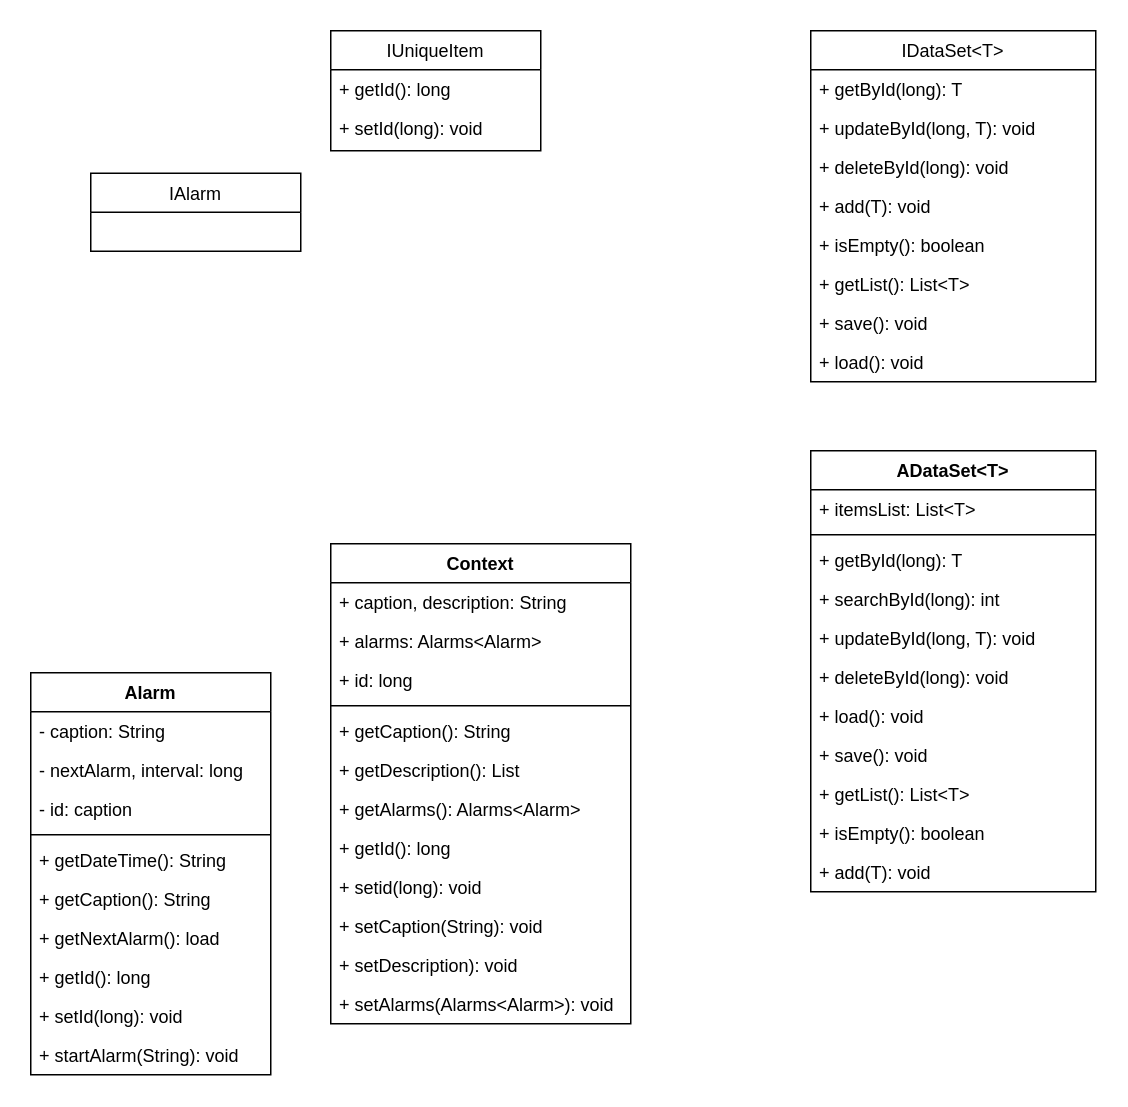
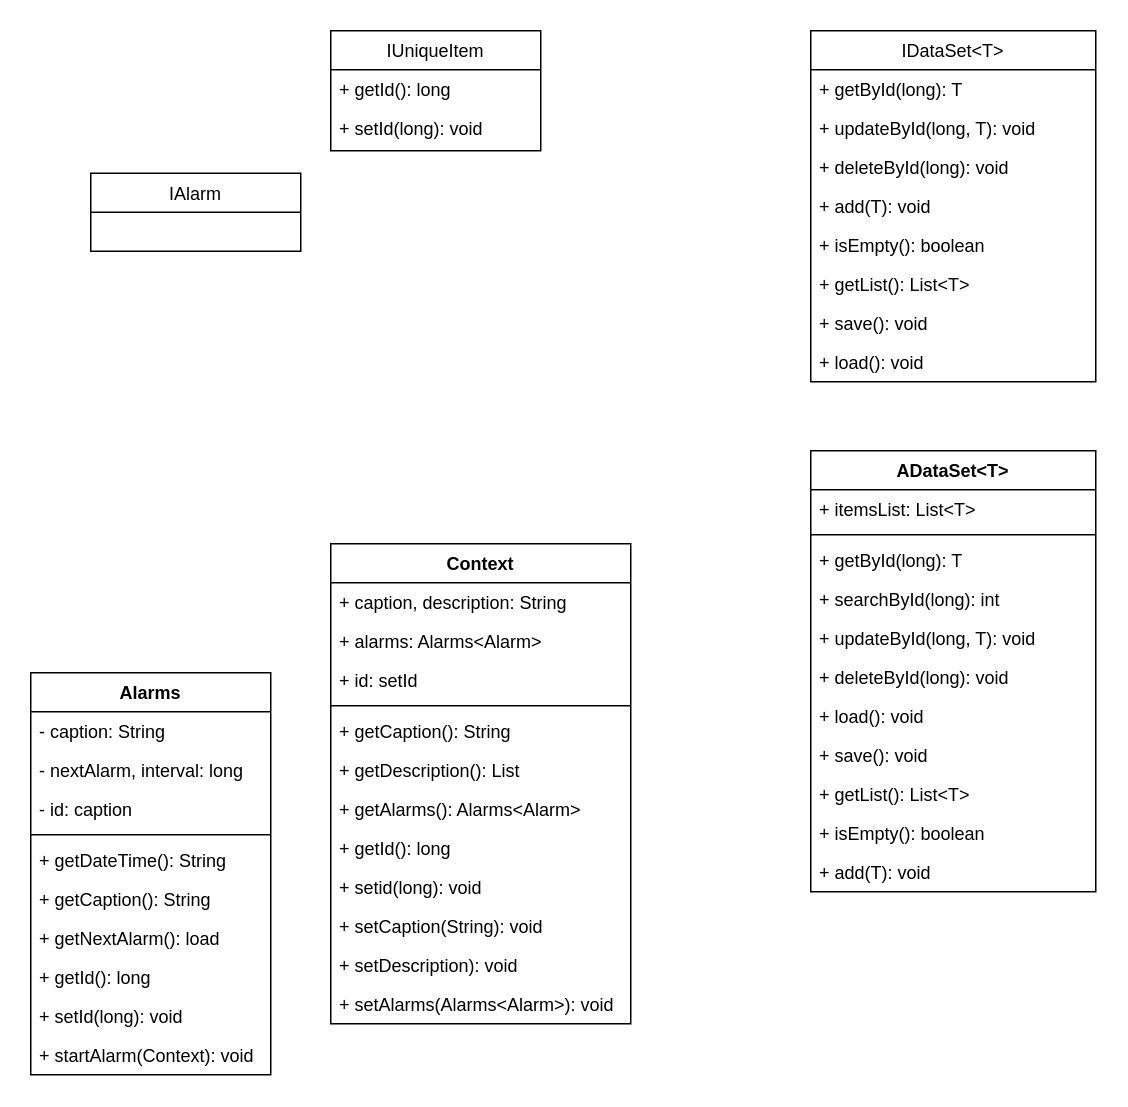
(378, 681) -> (385, 681)
(150, 693) -> (150, 693)
(156, 1056) -> (163, 1056)
